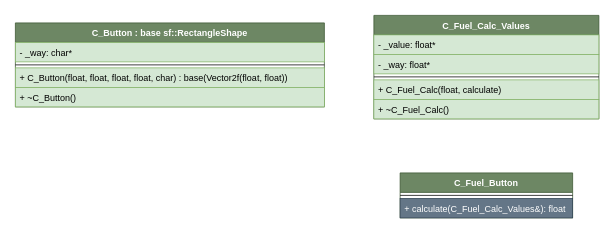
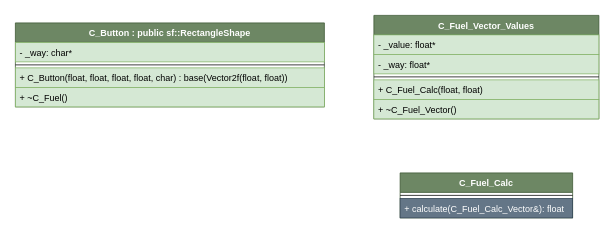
(486, 26) -> (486, 26)
(170, 33) -> (170, 33)
(447, 90) -> (438, 90)
(51, 98) -> (45, 98)
(415, 110) -> (421, 110)
(486, 183) -> (486, 183)
(492, 209) -> (493, 209)
